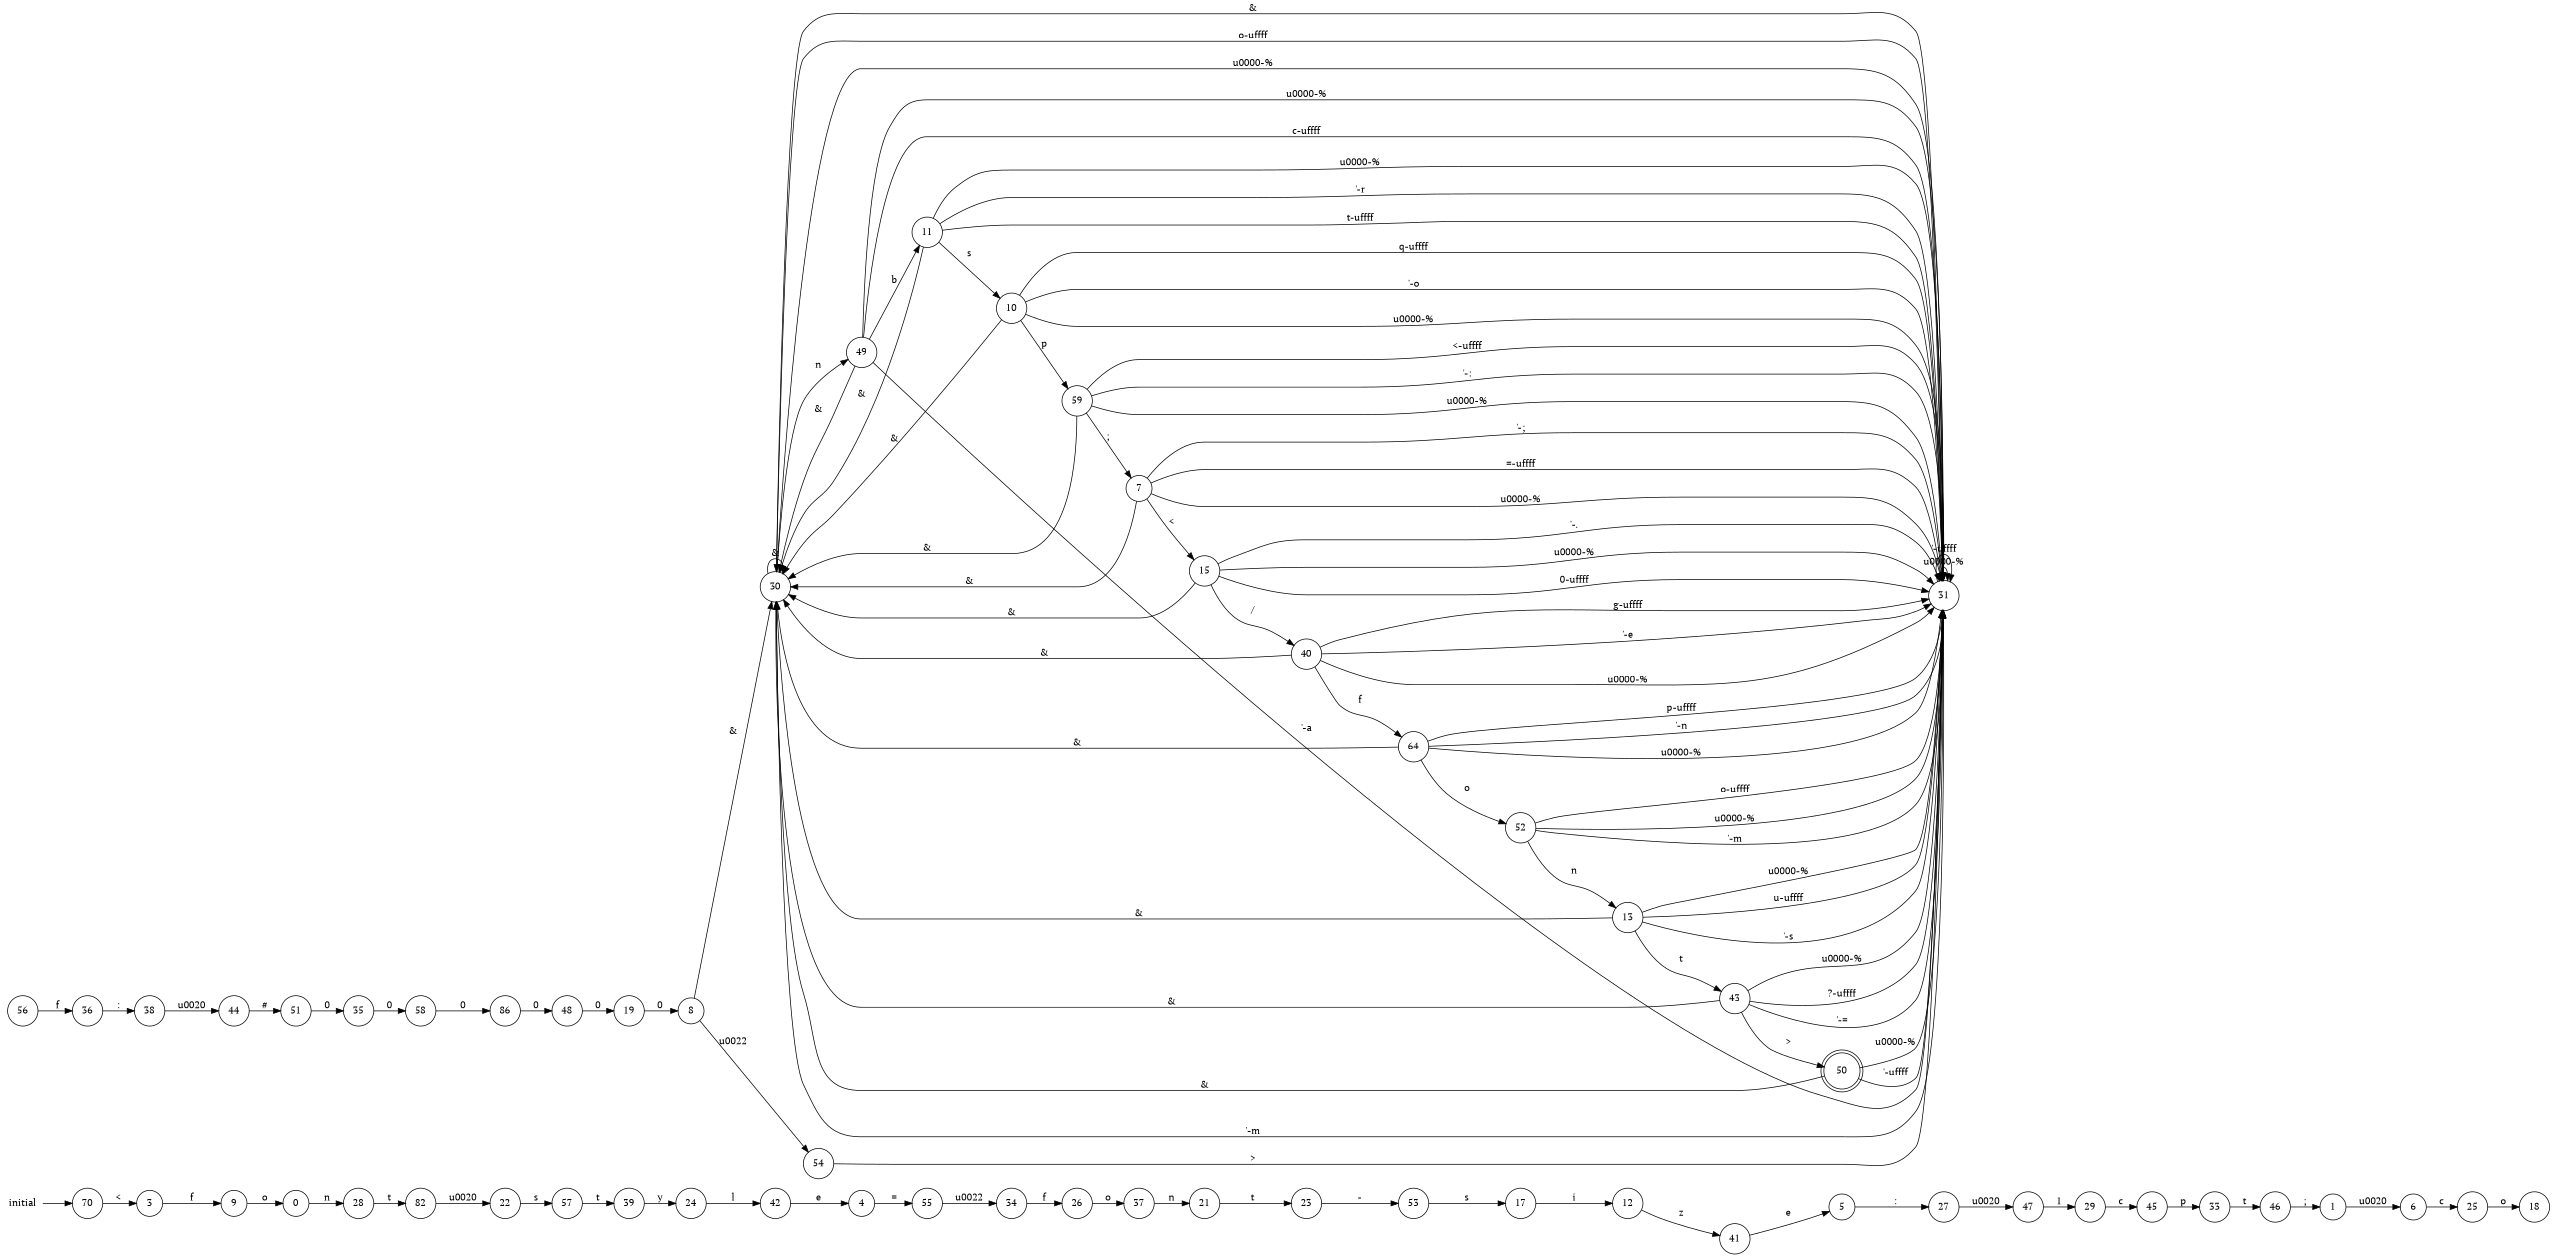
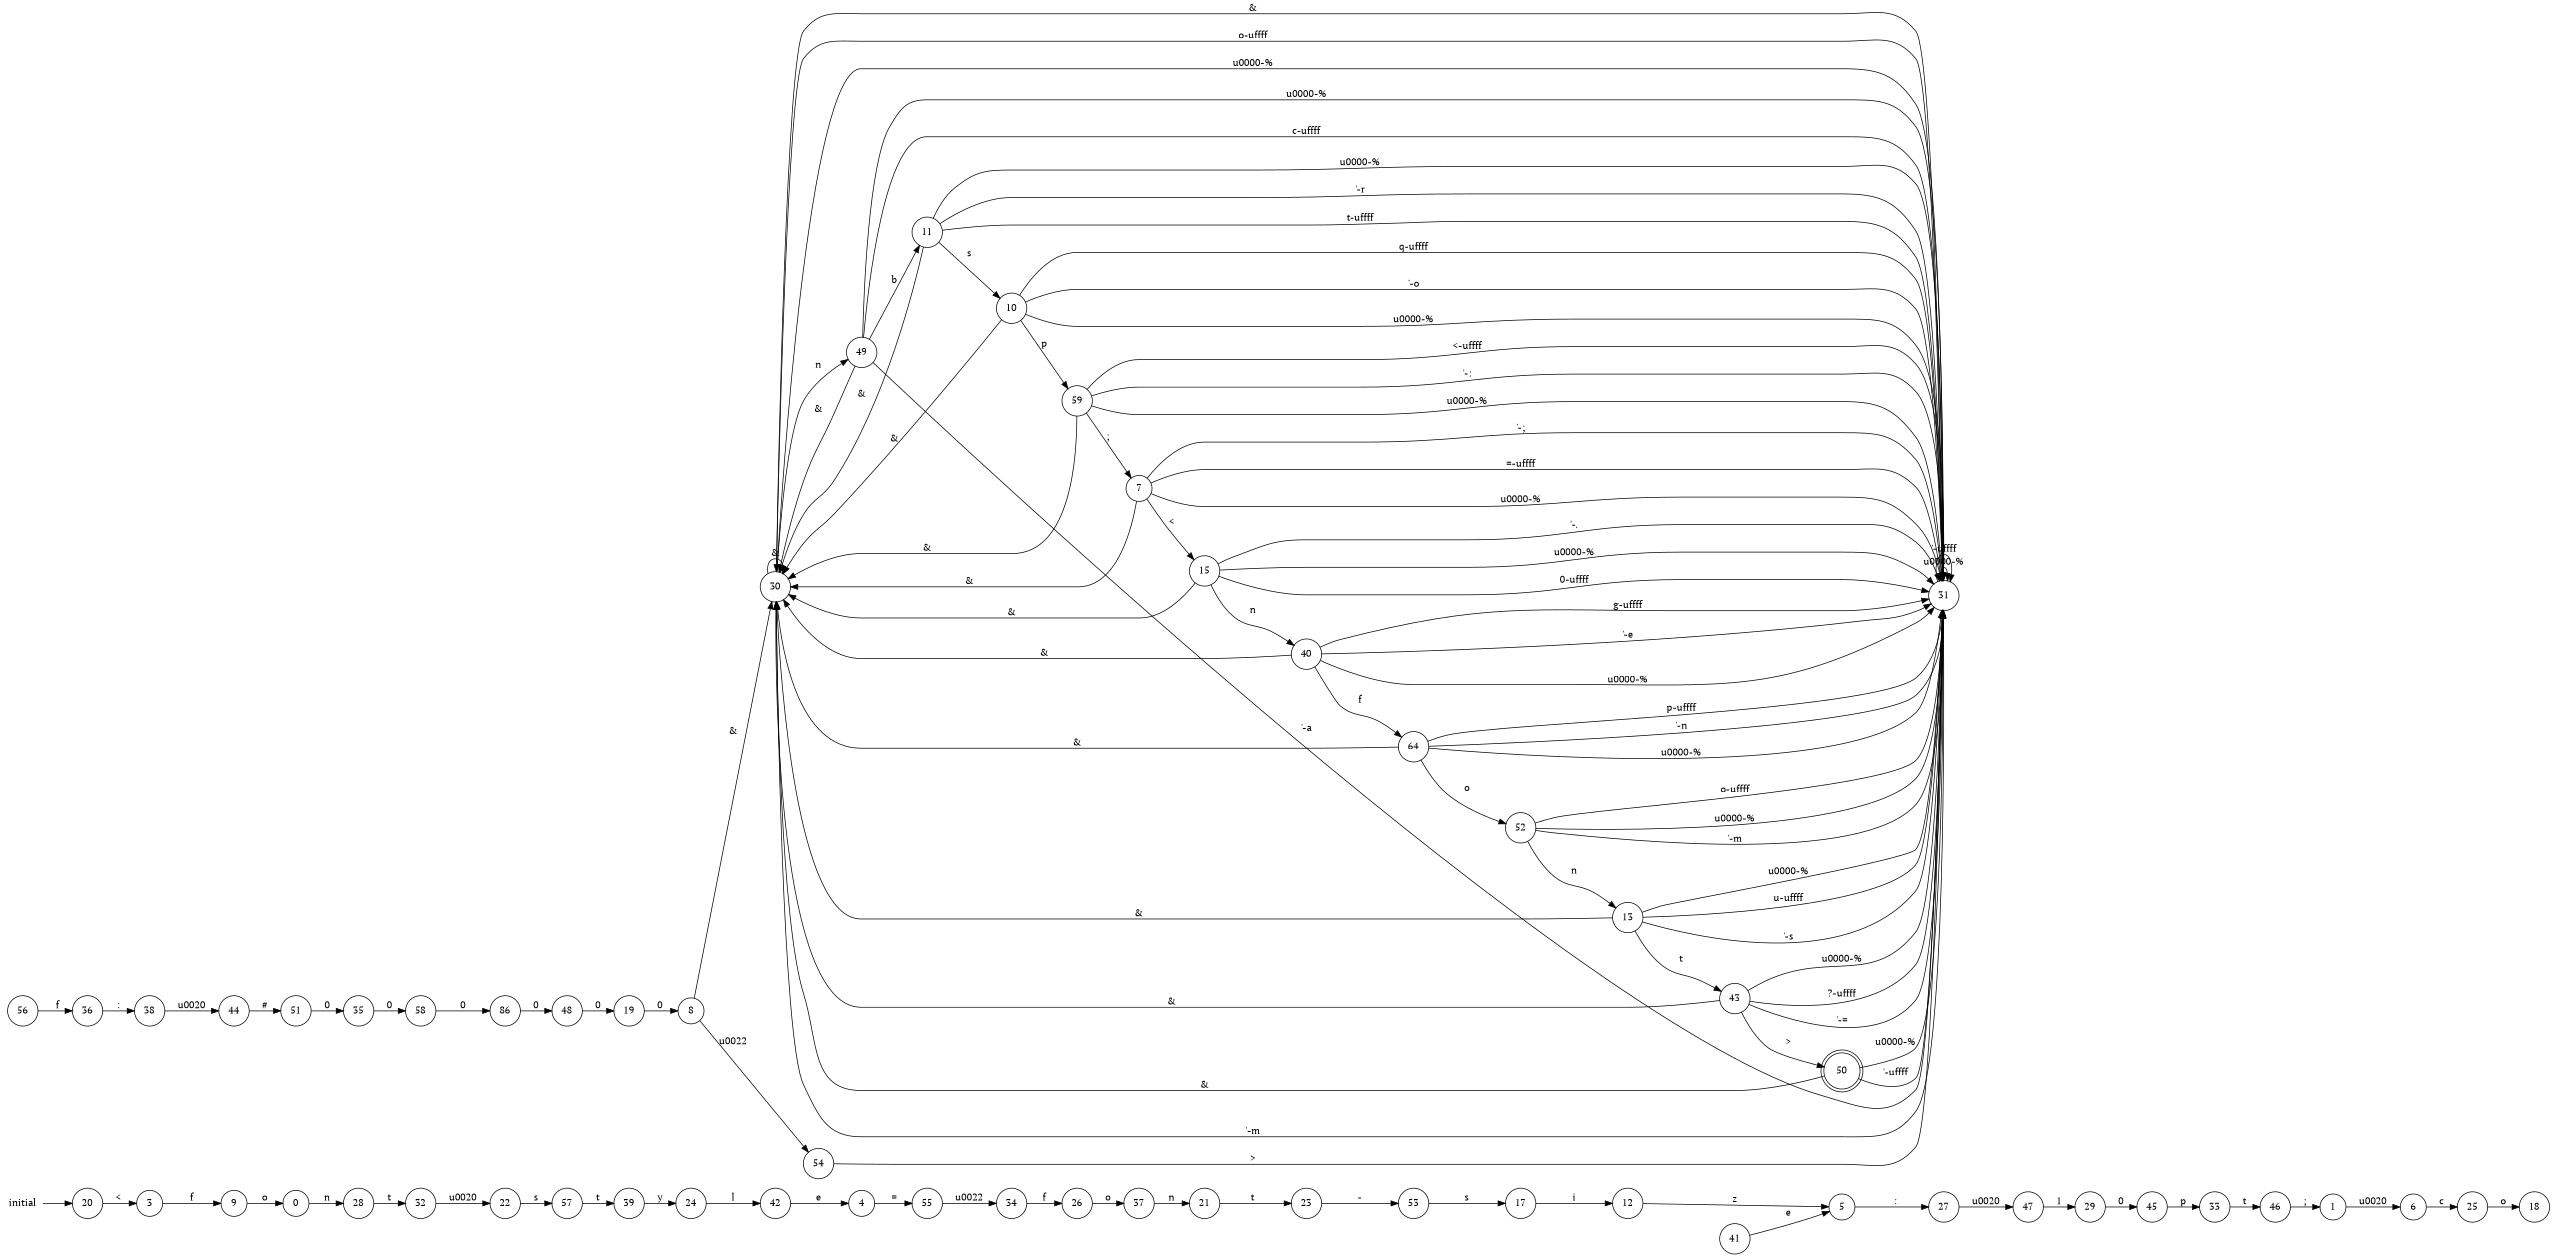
(1253, 610) -> (1253, 610)
(2121, 1202) -> (2121, 1202)
(88, 1203) -> (88, 1203)
(421, 1203) -> (421, 1203)
(1677, 1224) -> (1732, 1205)
